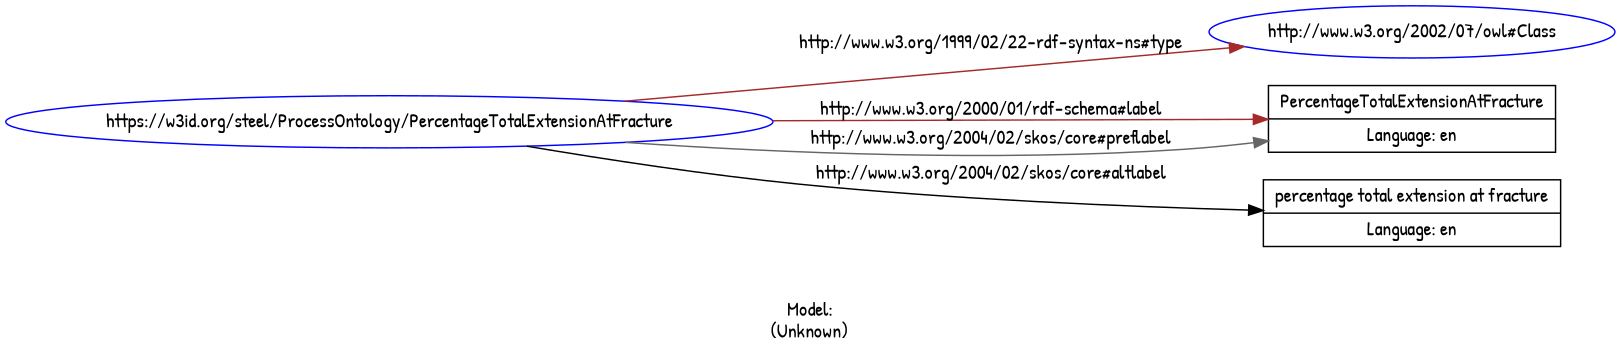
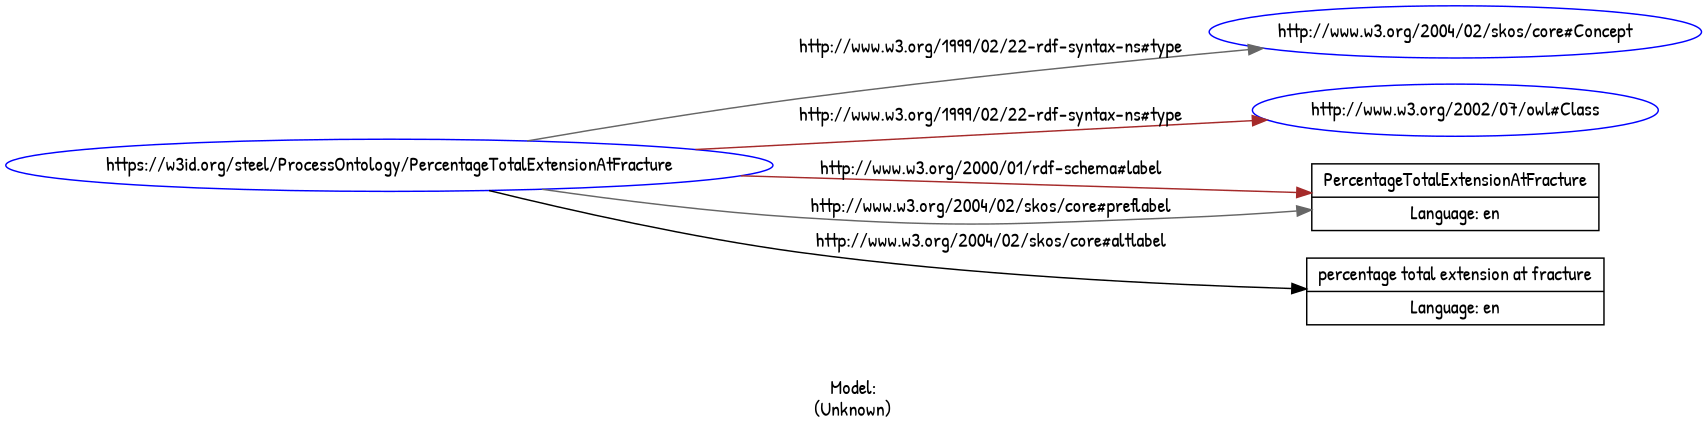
none -> (1455, 32)
